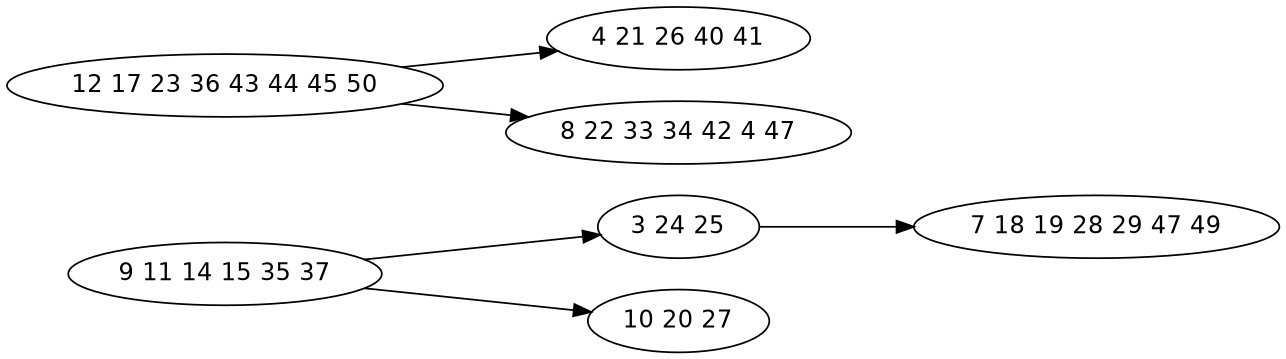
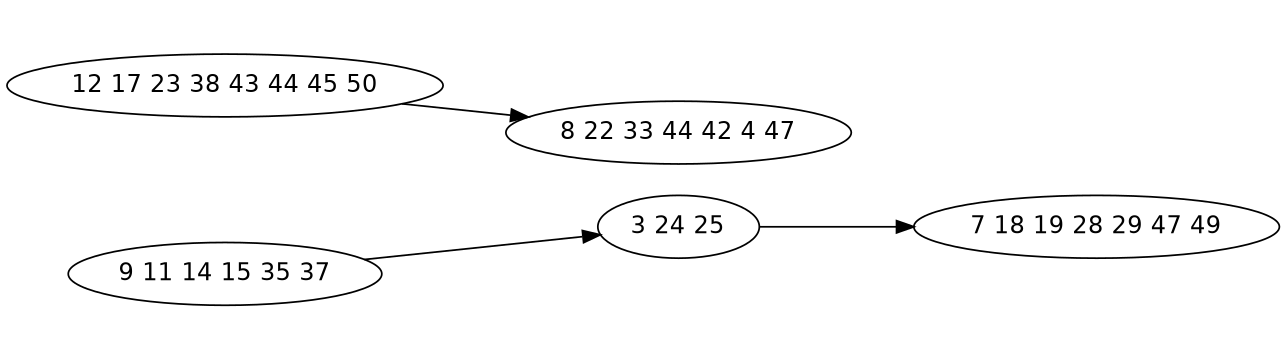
(679, 38) -> none
(225, 85) -> (225, 85)
(679, 133) -> (679, 133)
(679, 321) -> none
